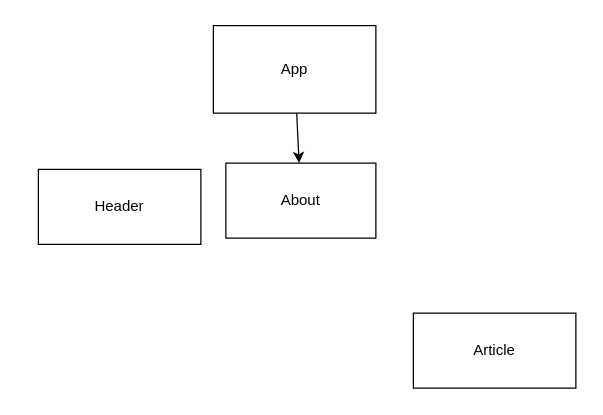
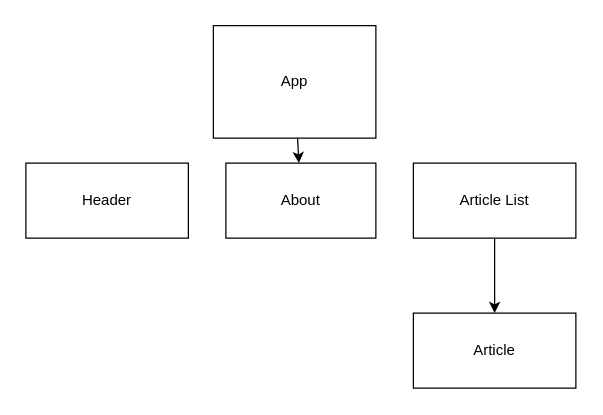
(294, 69) -> (294, 82)
none -> (494, 201)
(119, 207) -> (107, 201)
none -> (494, 271)
